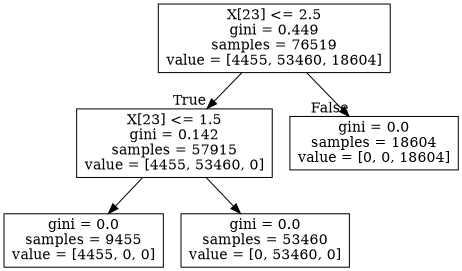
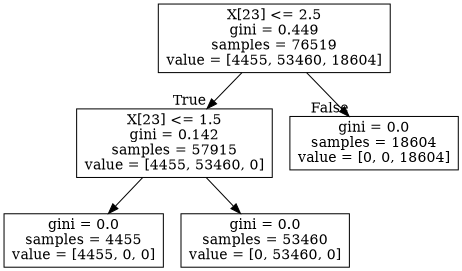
(84, 240) -> (84, 240)
